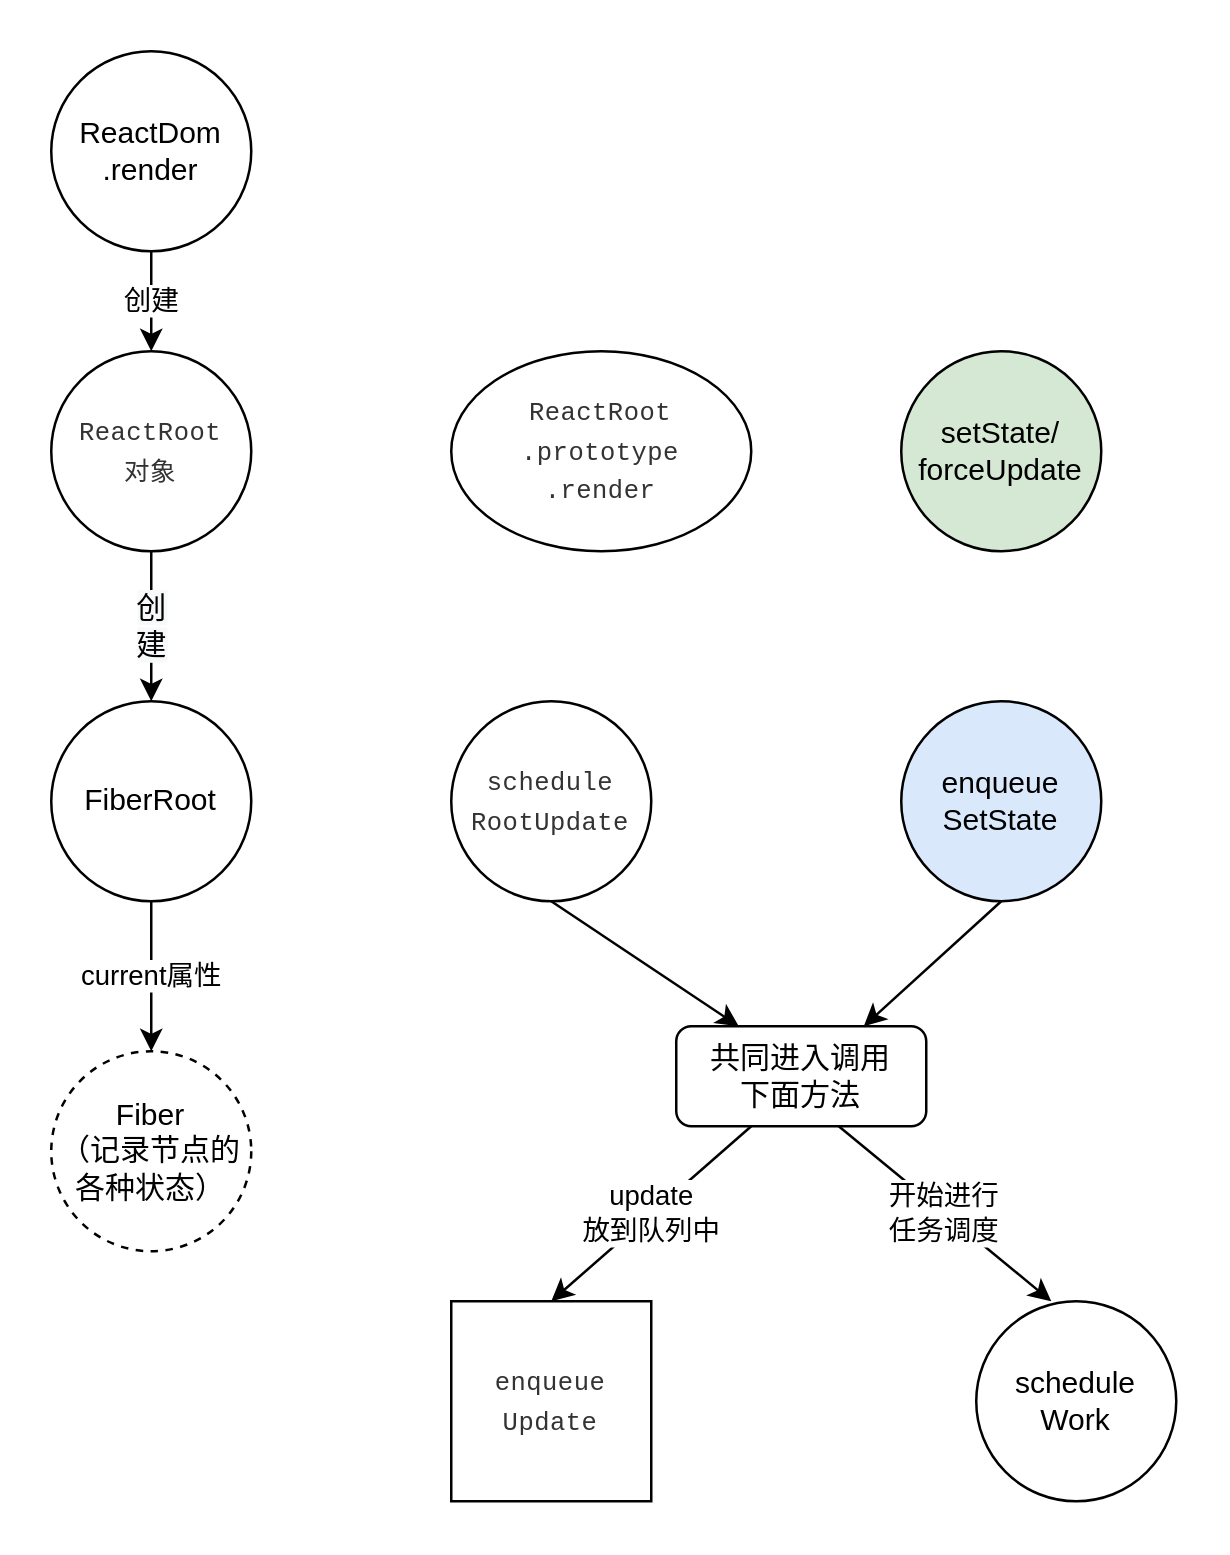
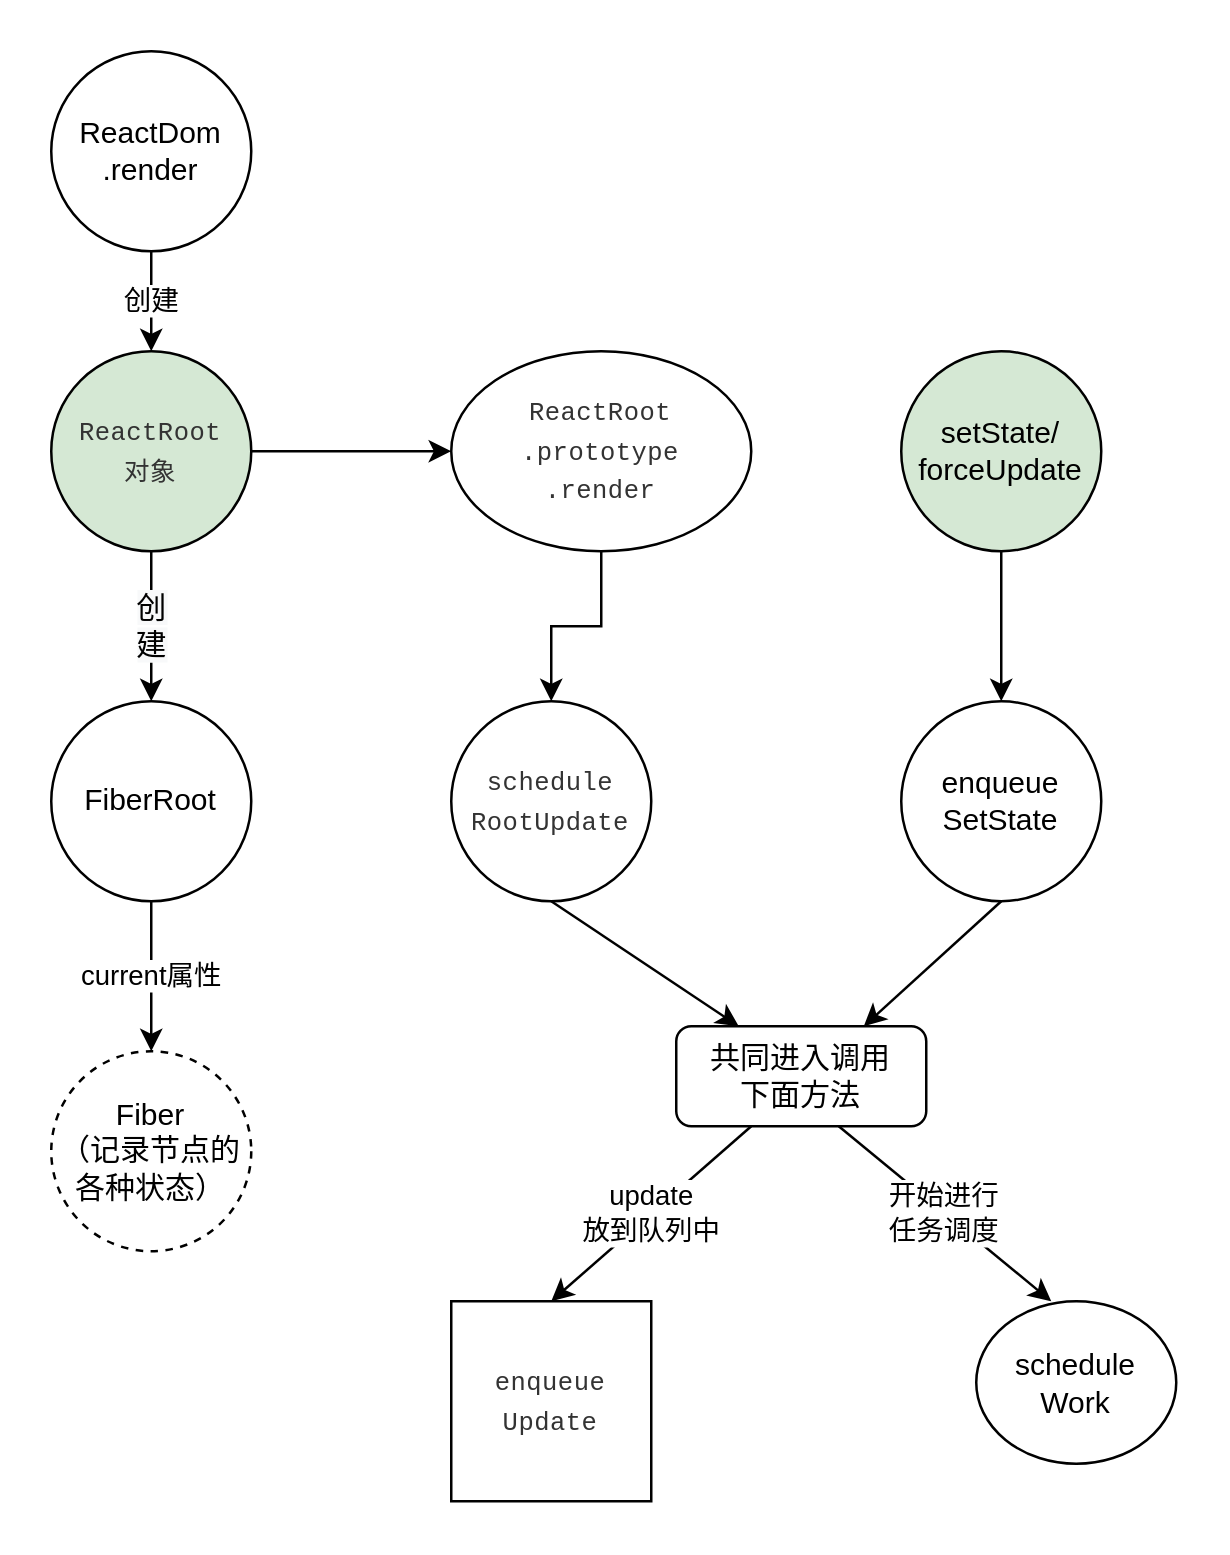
(151, 451) -> (151, 451)
none -> (343, 451)
none -> (1001, 618)
none -> (584, 626)
(1001, 801) -> (1001, 801)
(1076, 1401) -> (1076, 1383)
